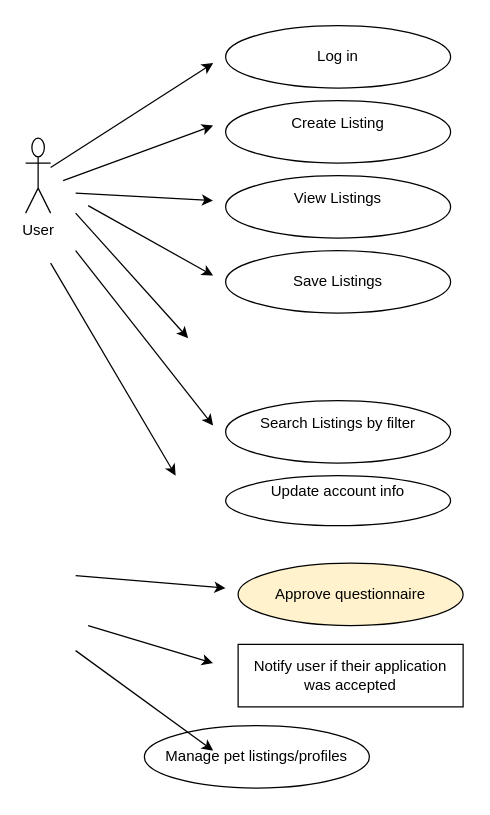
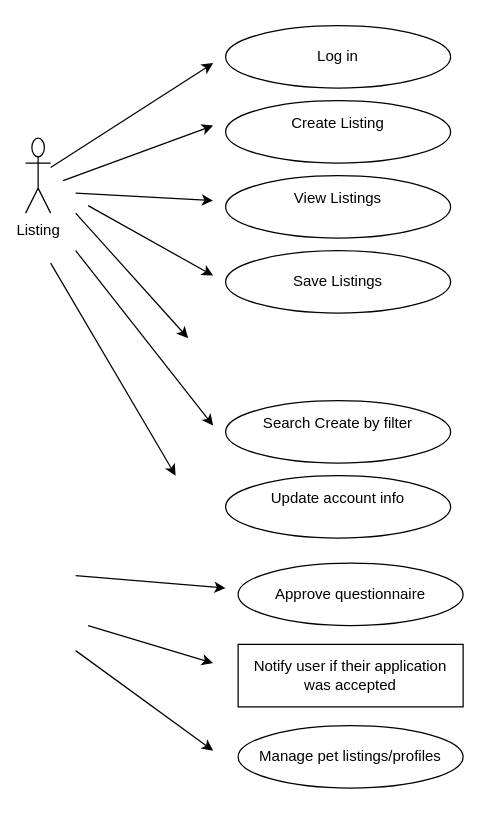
(39, 231) -> (39, 231)
(338, 432) -> (338, 432)
(338, 501) -> (338, 507)
(351, 594) -> (351, 594)
(257, 757) -> (351, 757)
